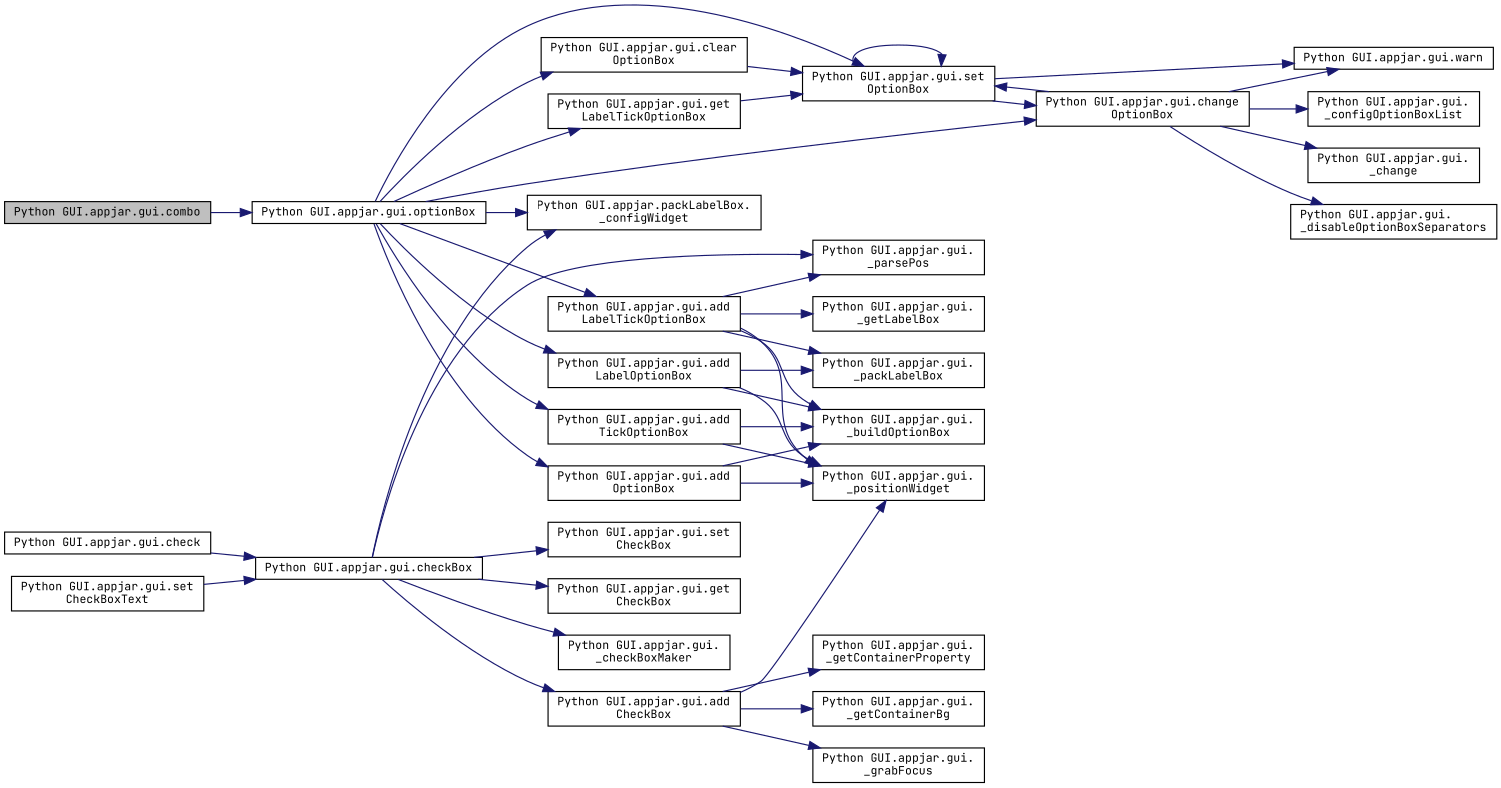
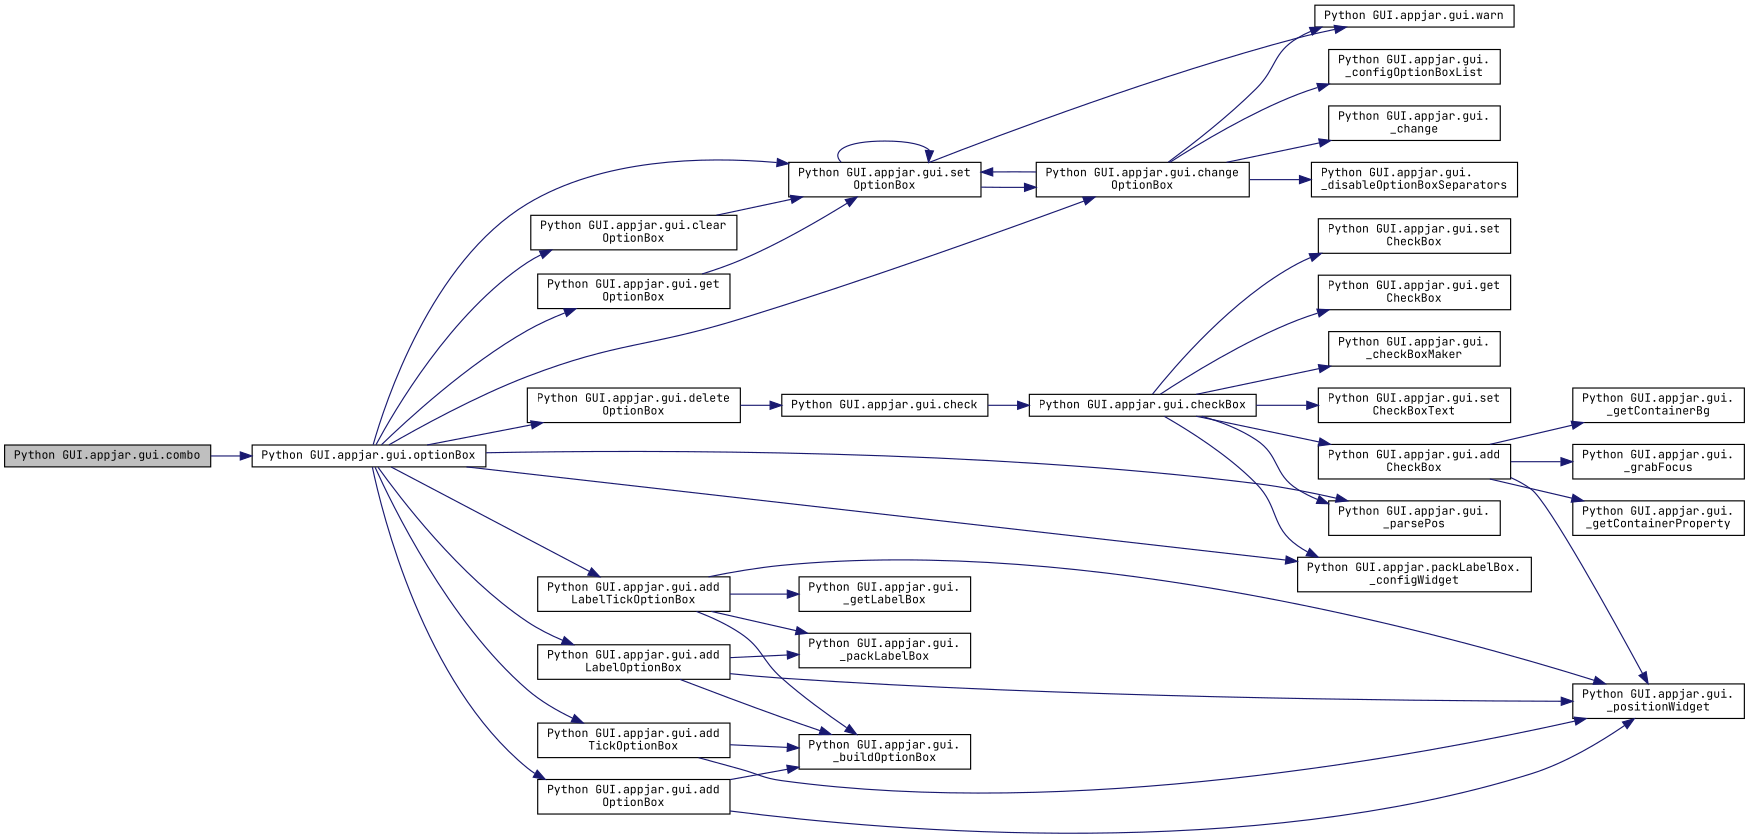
(644, 111) -> (634, 291)
(766, 287) -> (912, 457)
none -> (634, 405)
(224, 582) -> (1281, 405)
